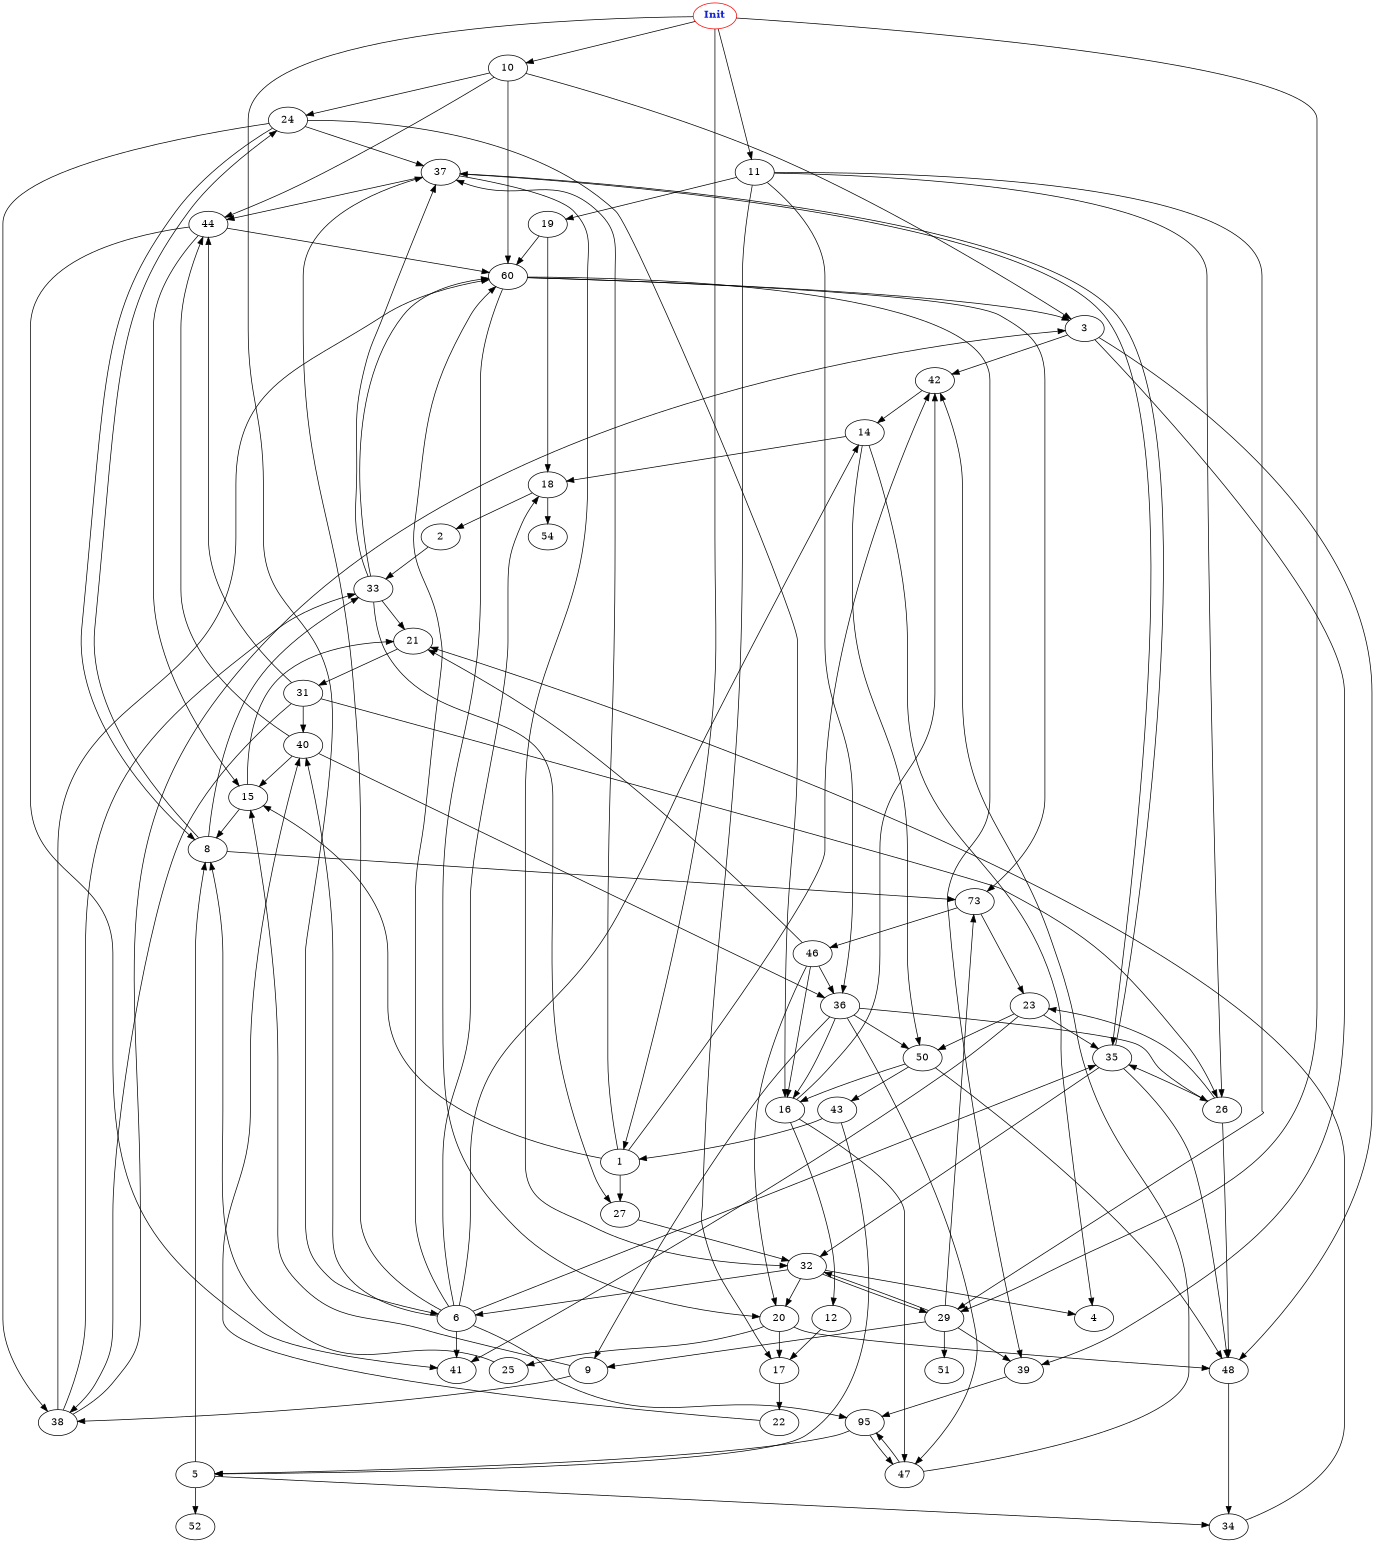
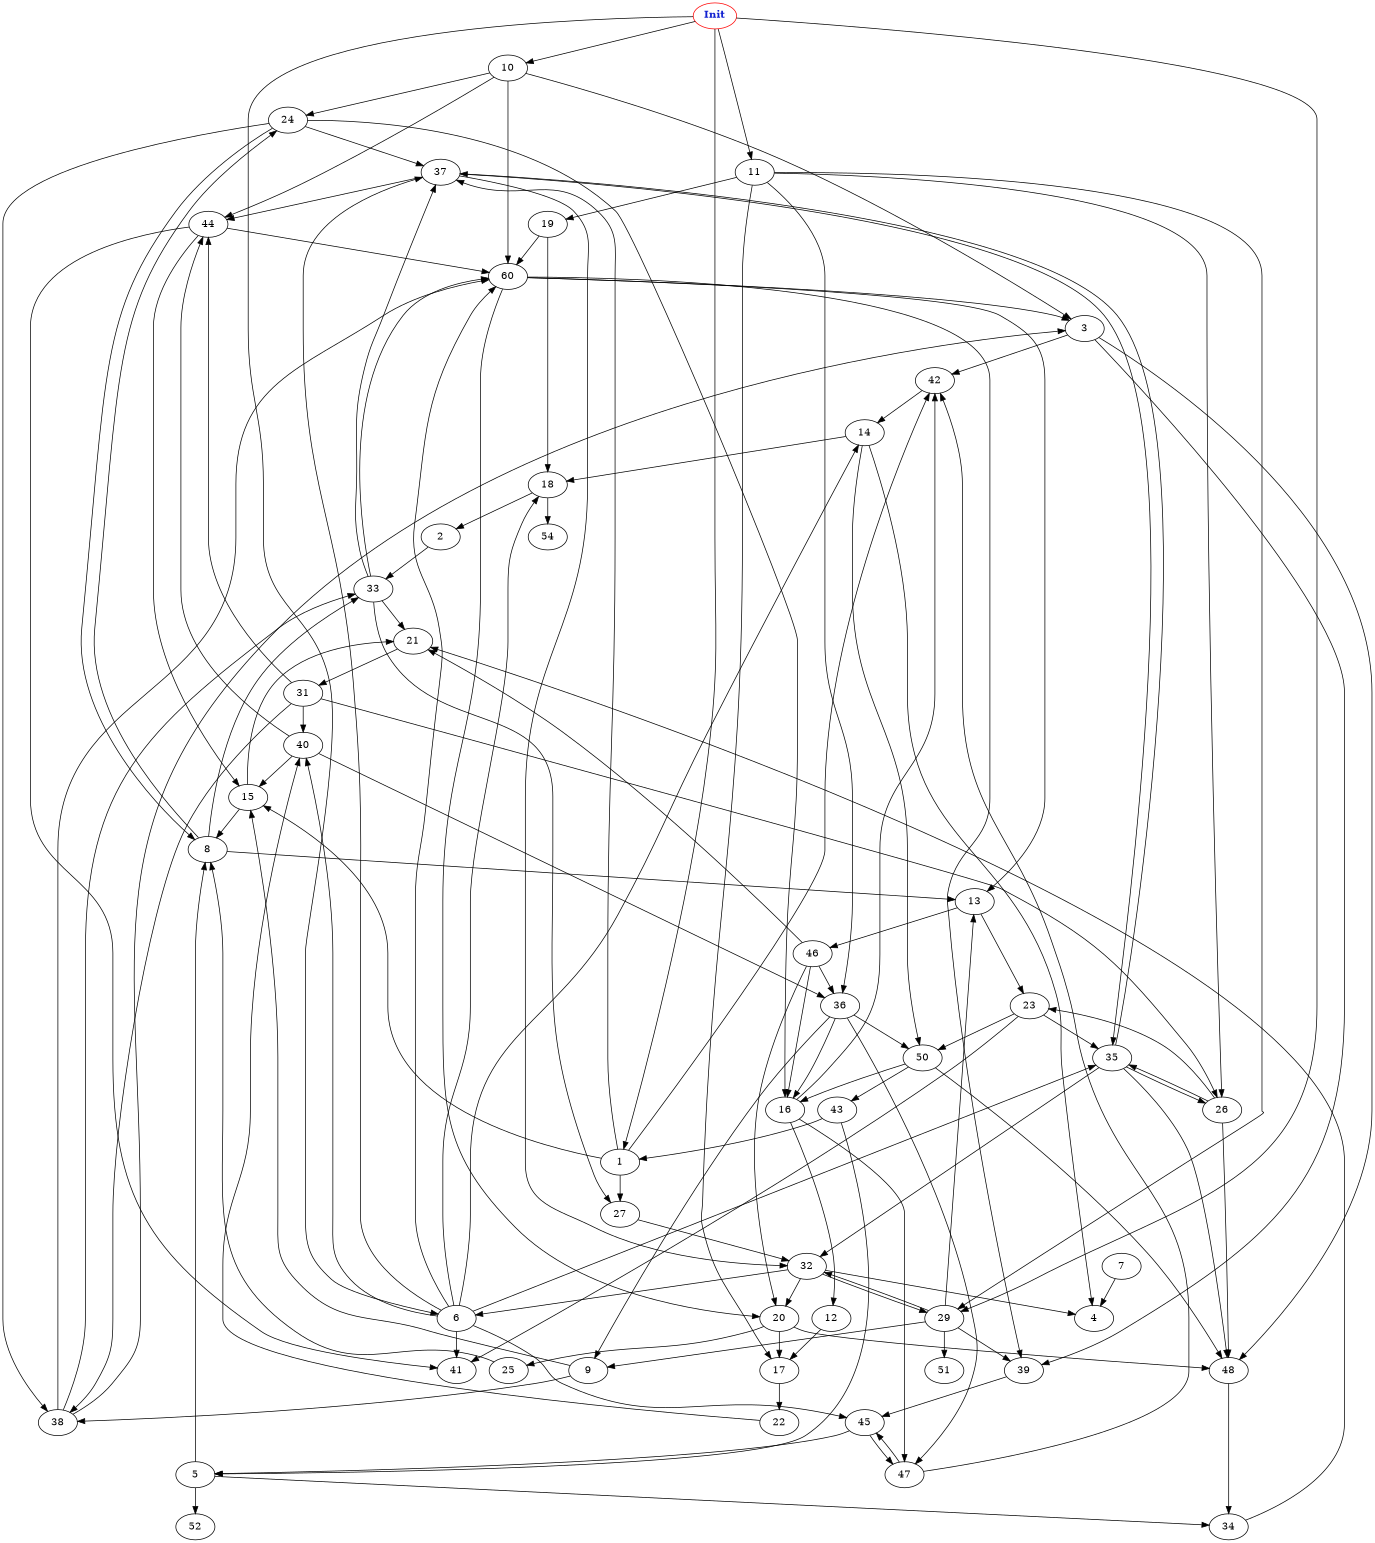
(975, 902) -> (975, 902)
(1041, 1027) -> (1162, 1084)
none -> (1122, 1266)
(865, 1423) -> (865, 1423)
